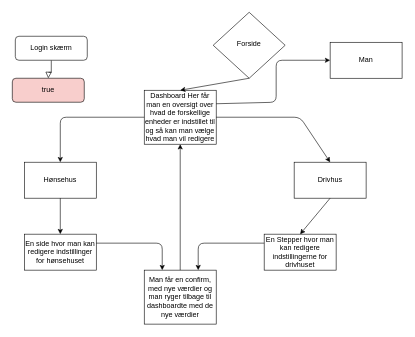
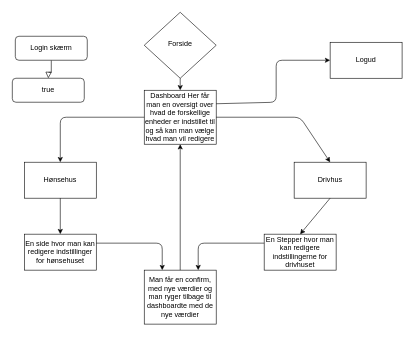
(249, 45) -> (180, 45)
(366, 60) -> (366, 60)
(48, 90) -> (48, 90)
